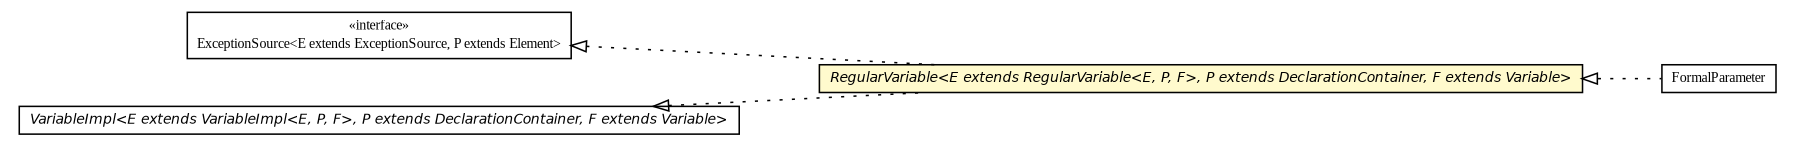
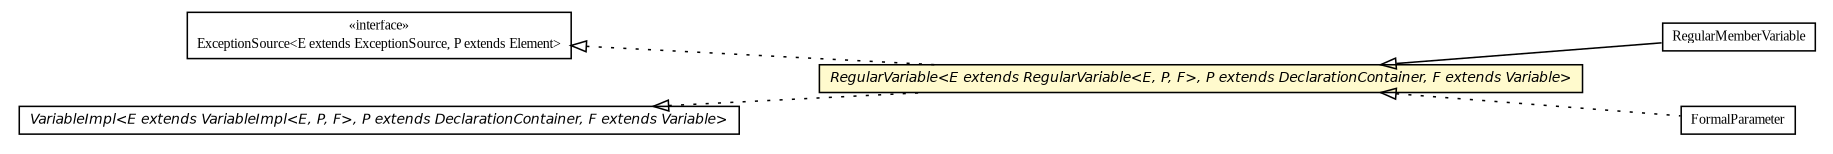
none -> (1738, 37)
